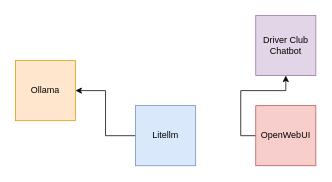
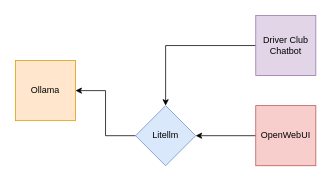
none -> (183, 45)
(244, 90) -> (221, 135)
(165, 135) -> (165, 135)
